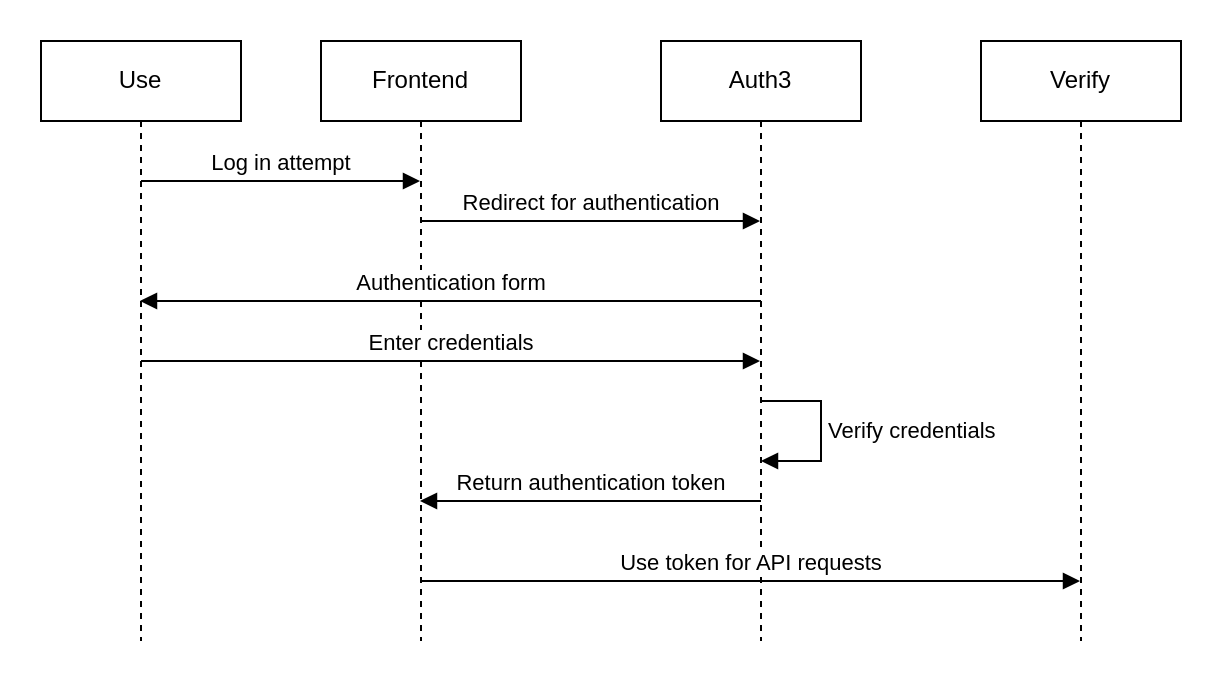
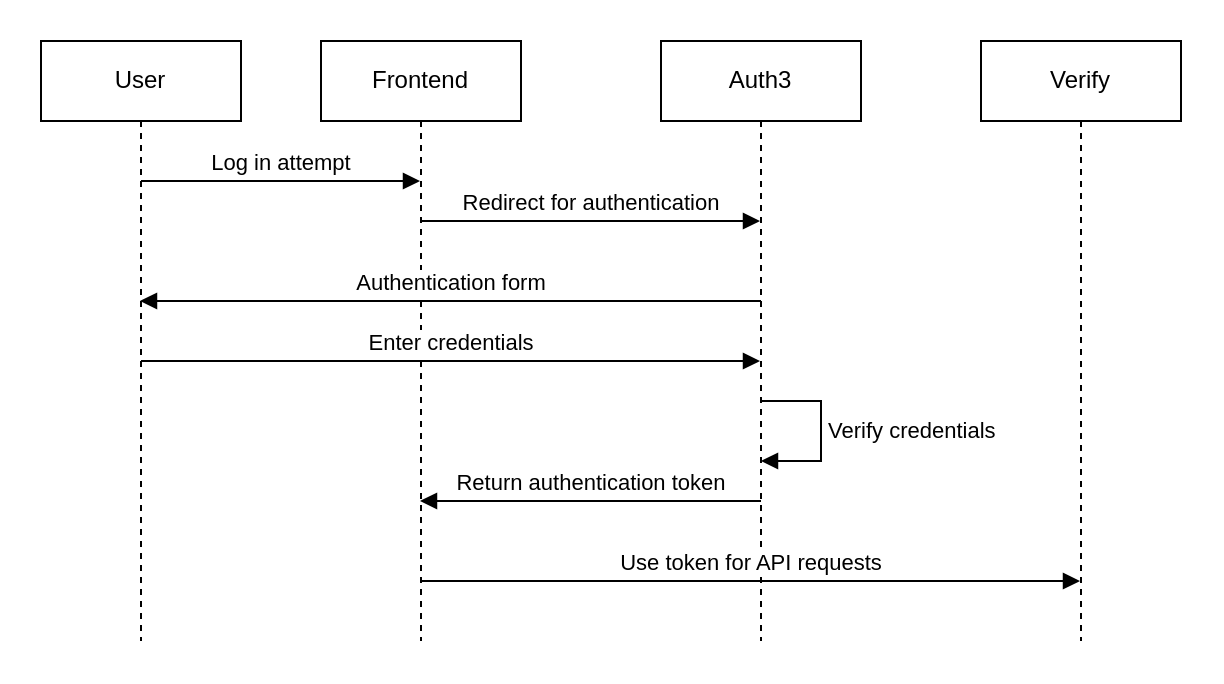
(141, 81) -> (141, 81)
